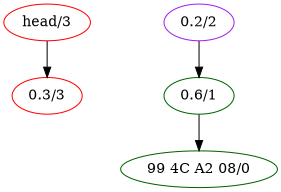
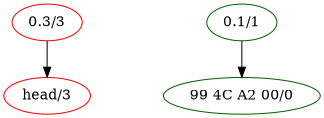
(199, 22) -> none
(47, 54) -> (47, 54)
(199, 96) -> (242, 22)
(199, 169) -> (242, 96)
